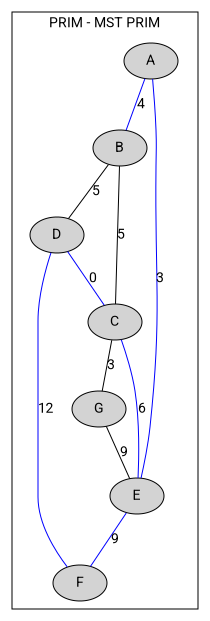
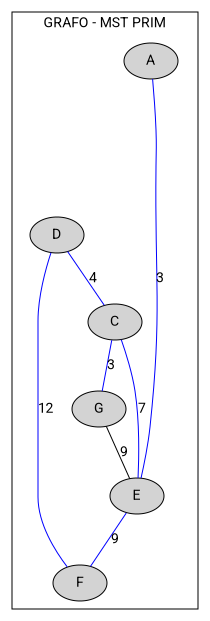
(105, 24) -> (105, 24)
(120, 148) -> none
(93, 278) -> (93, 278)
(107, 366) -> (107, 366)
(142, 409) -> (142, 409)
